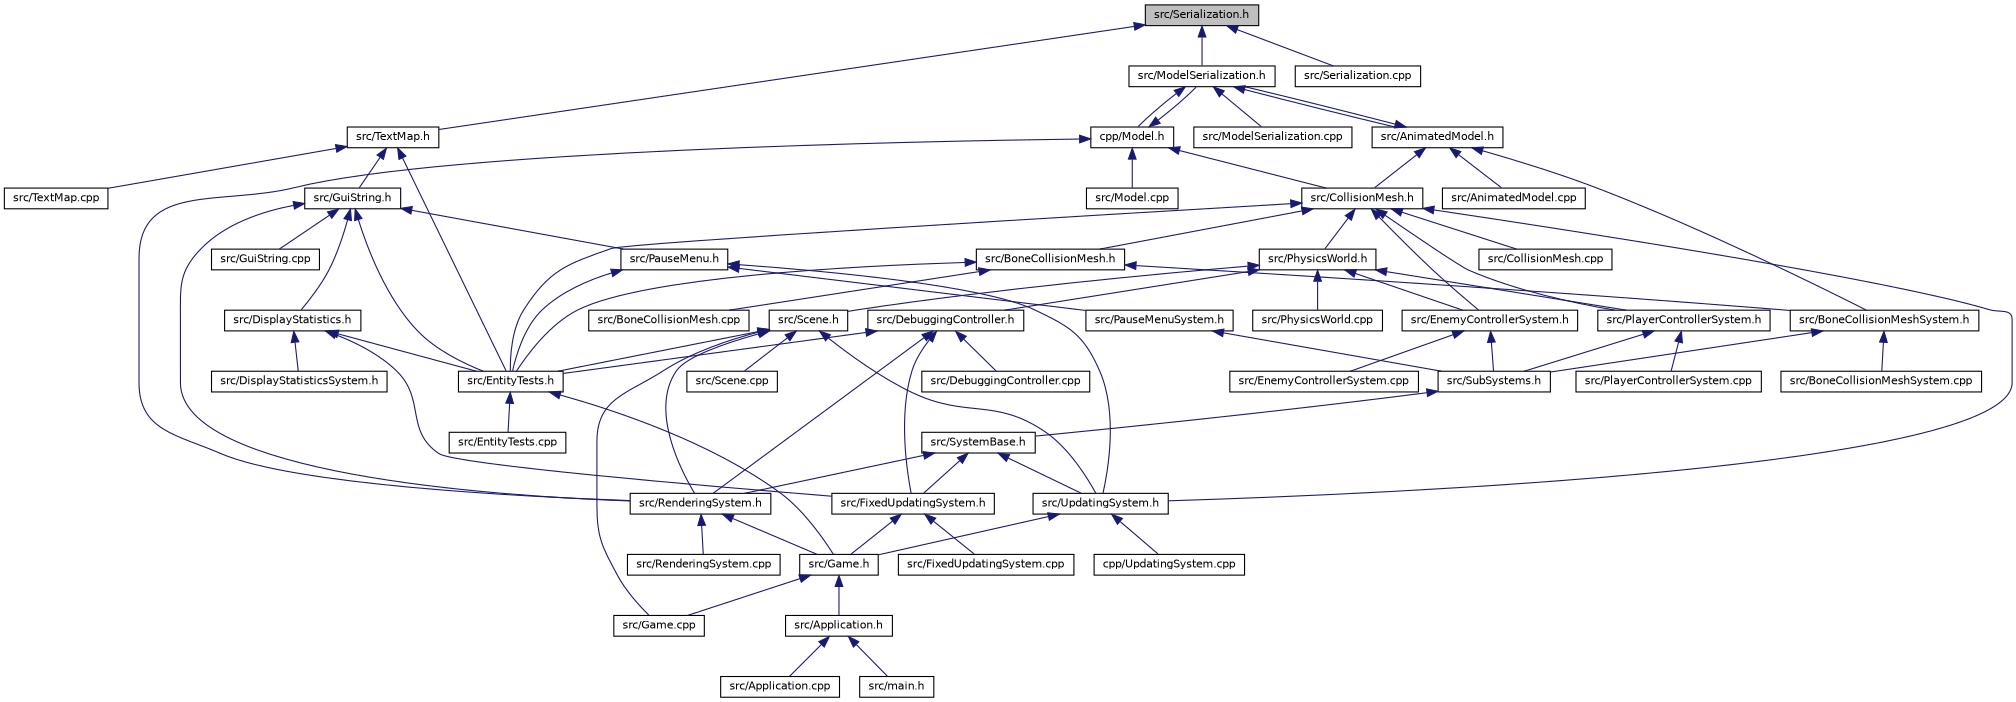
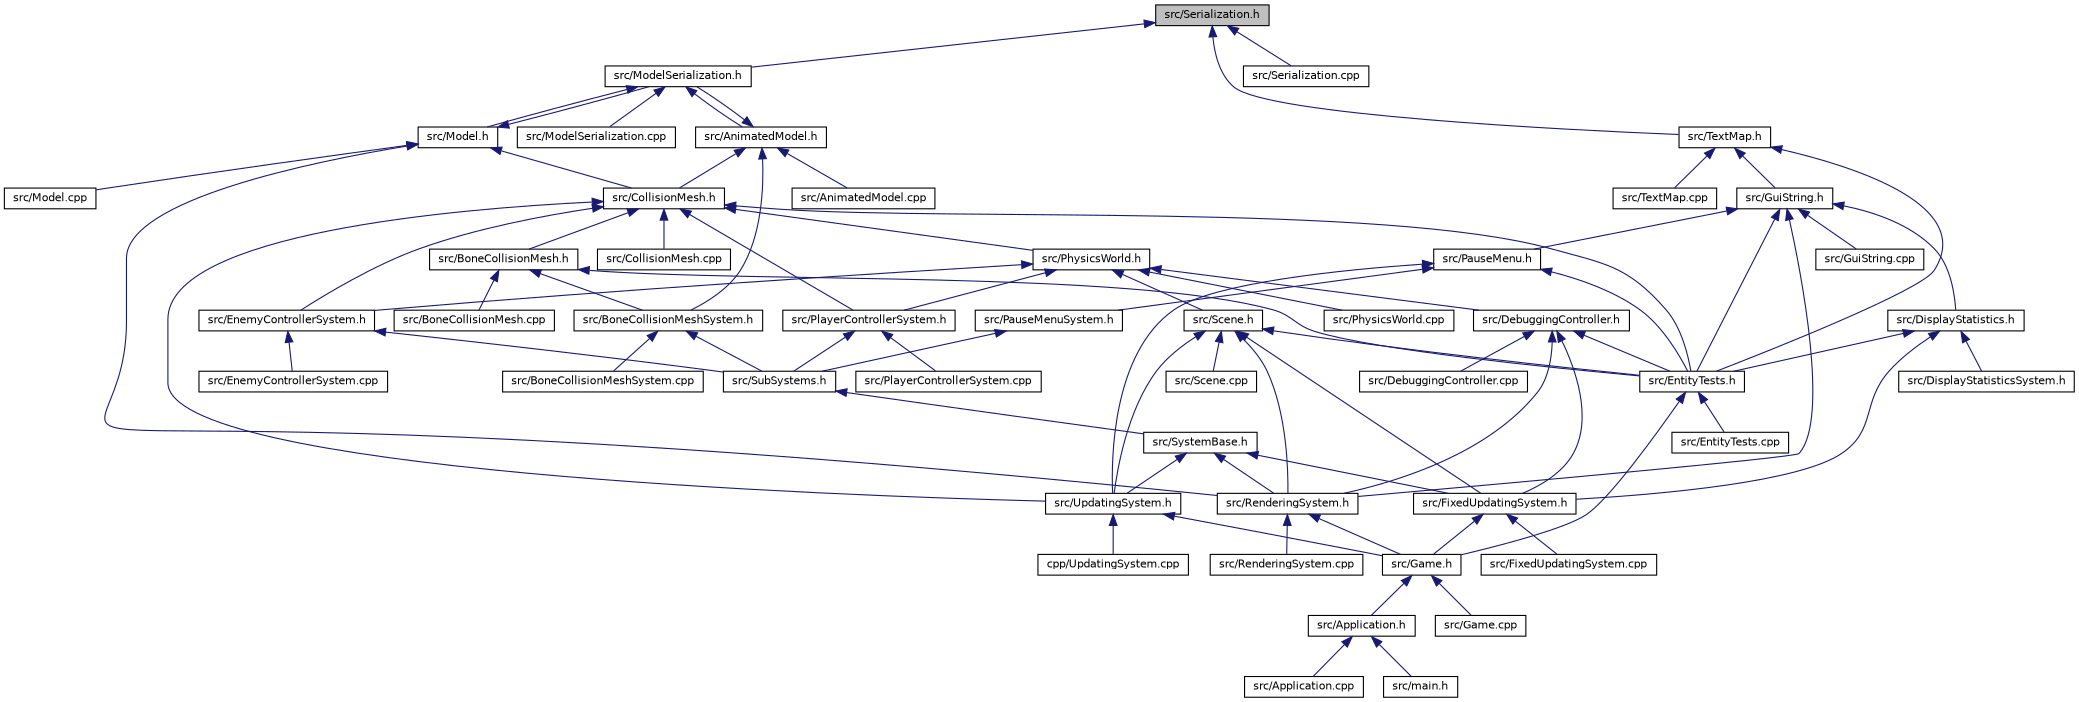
(1132, 137) -> (458, 137)
(598, 433) -> (1364, 415)
